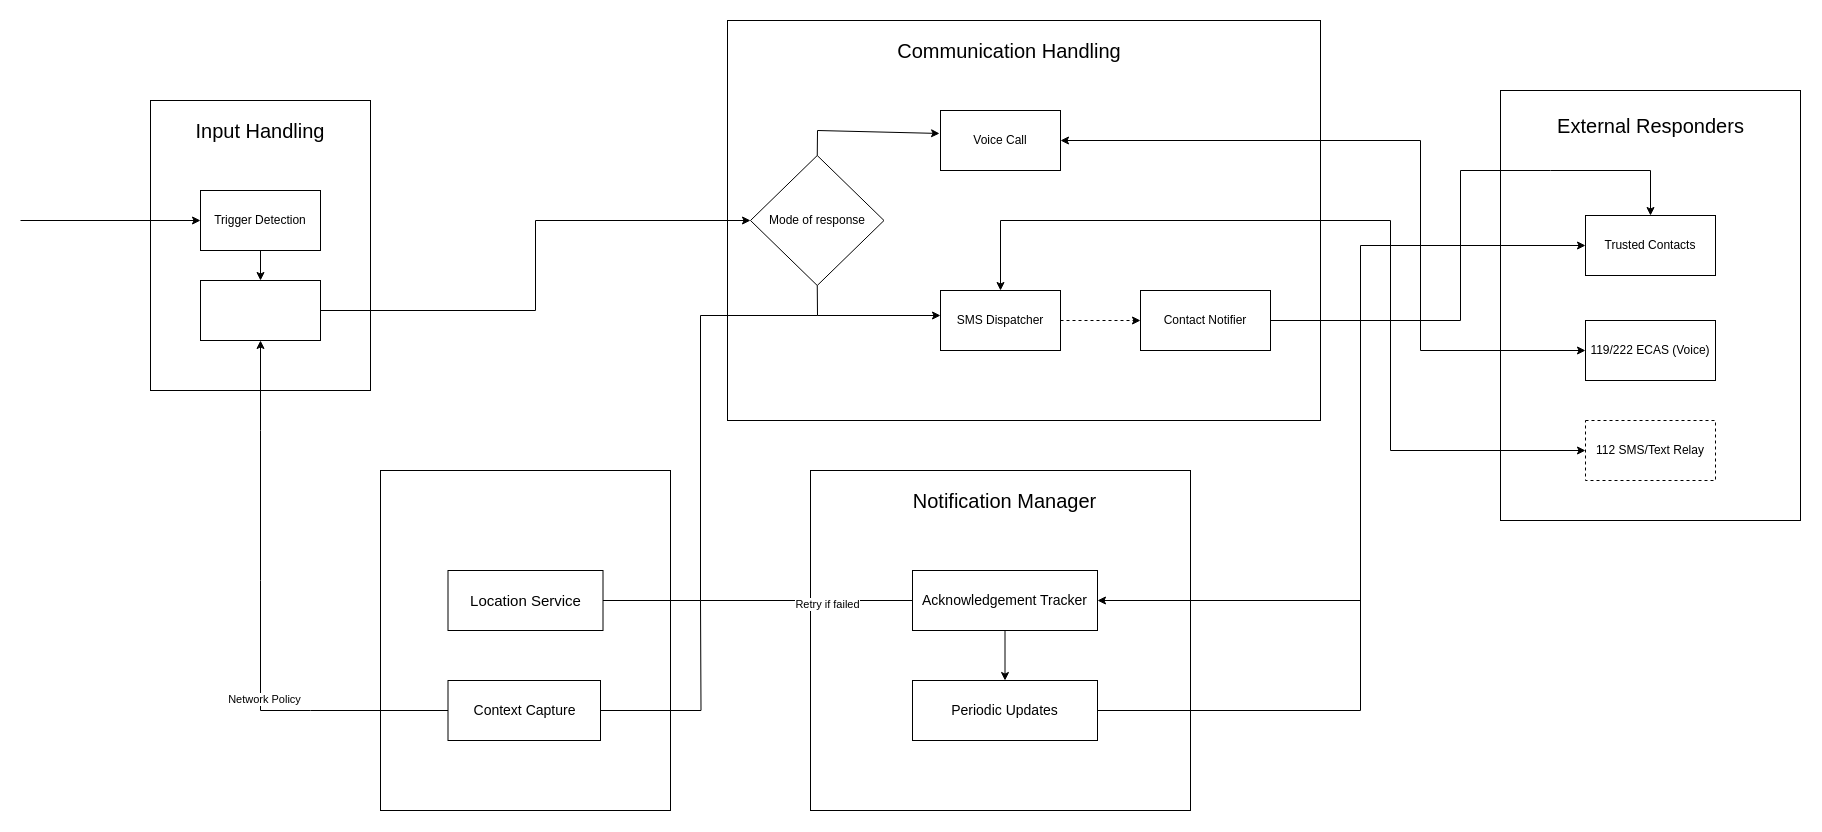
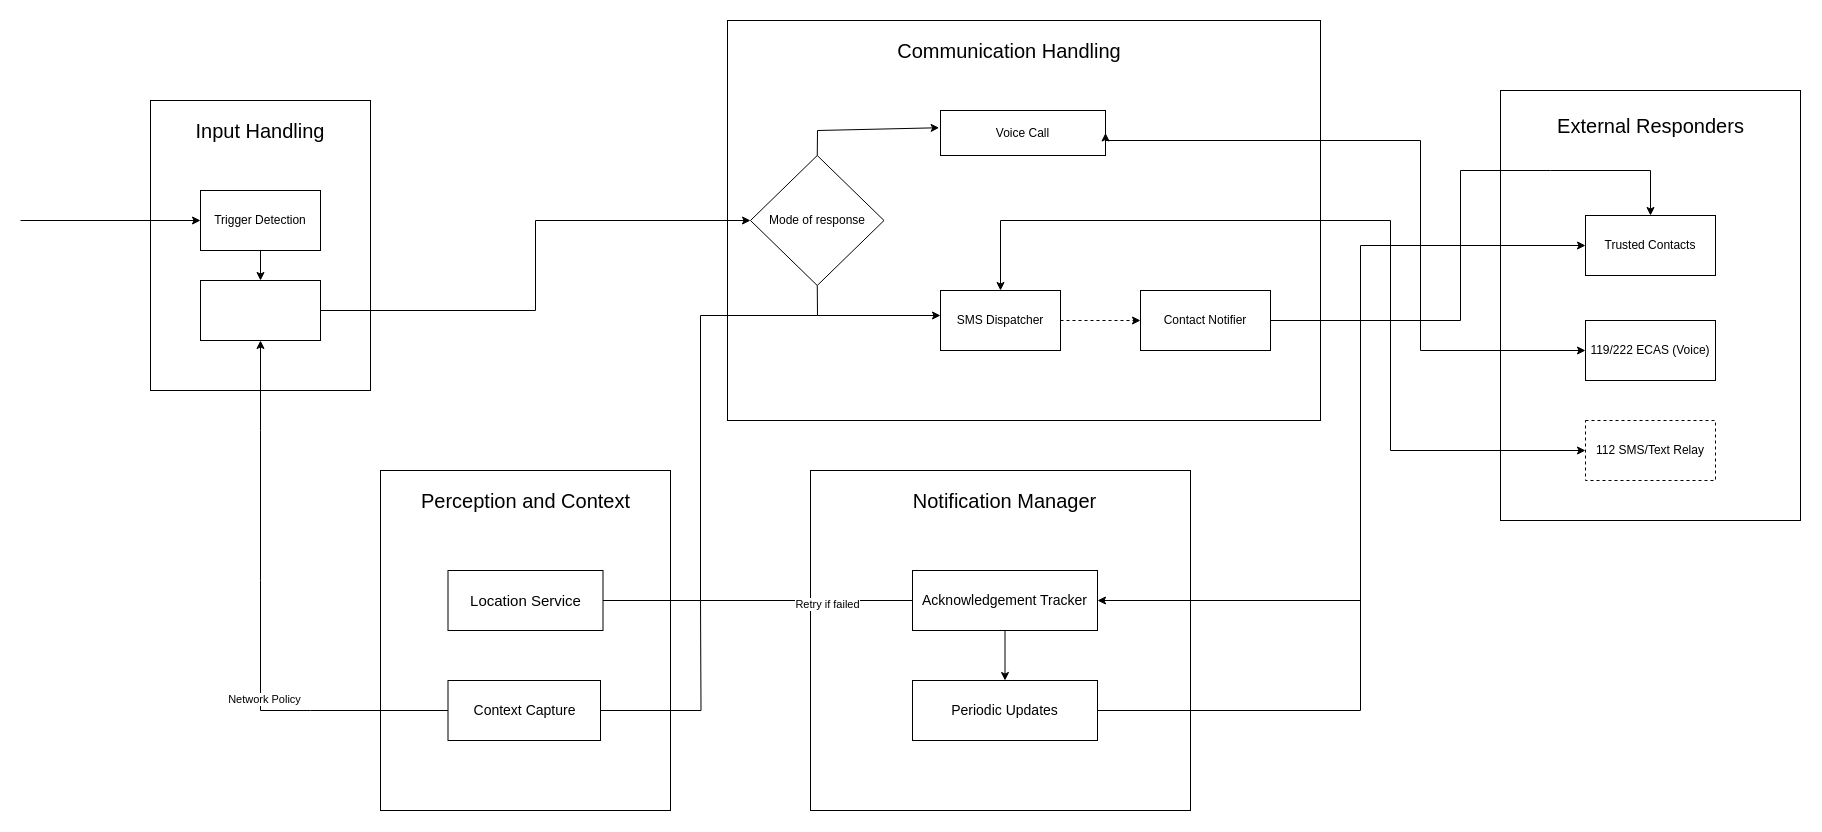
(1001, 141) -> (1023, 133)
none -> (526, 501)
